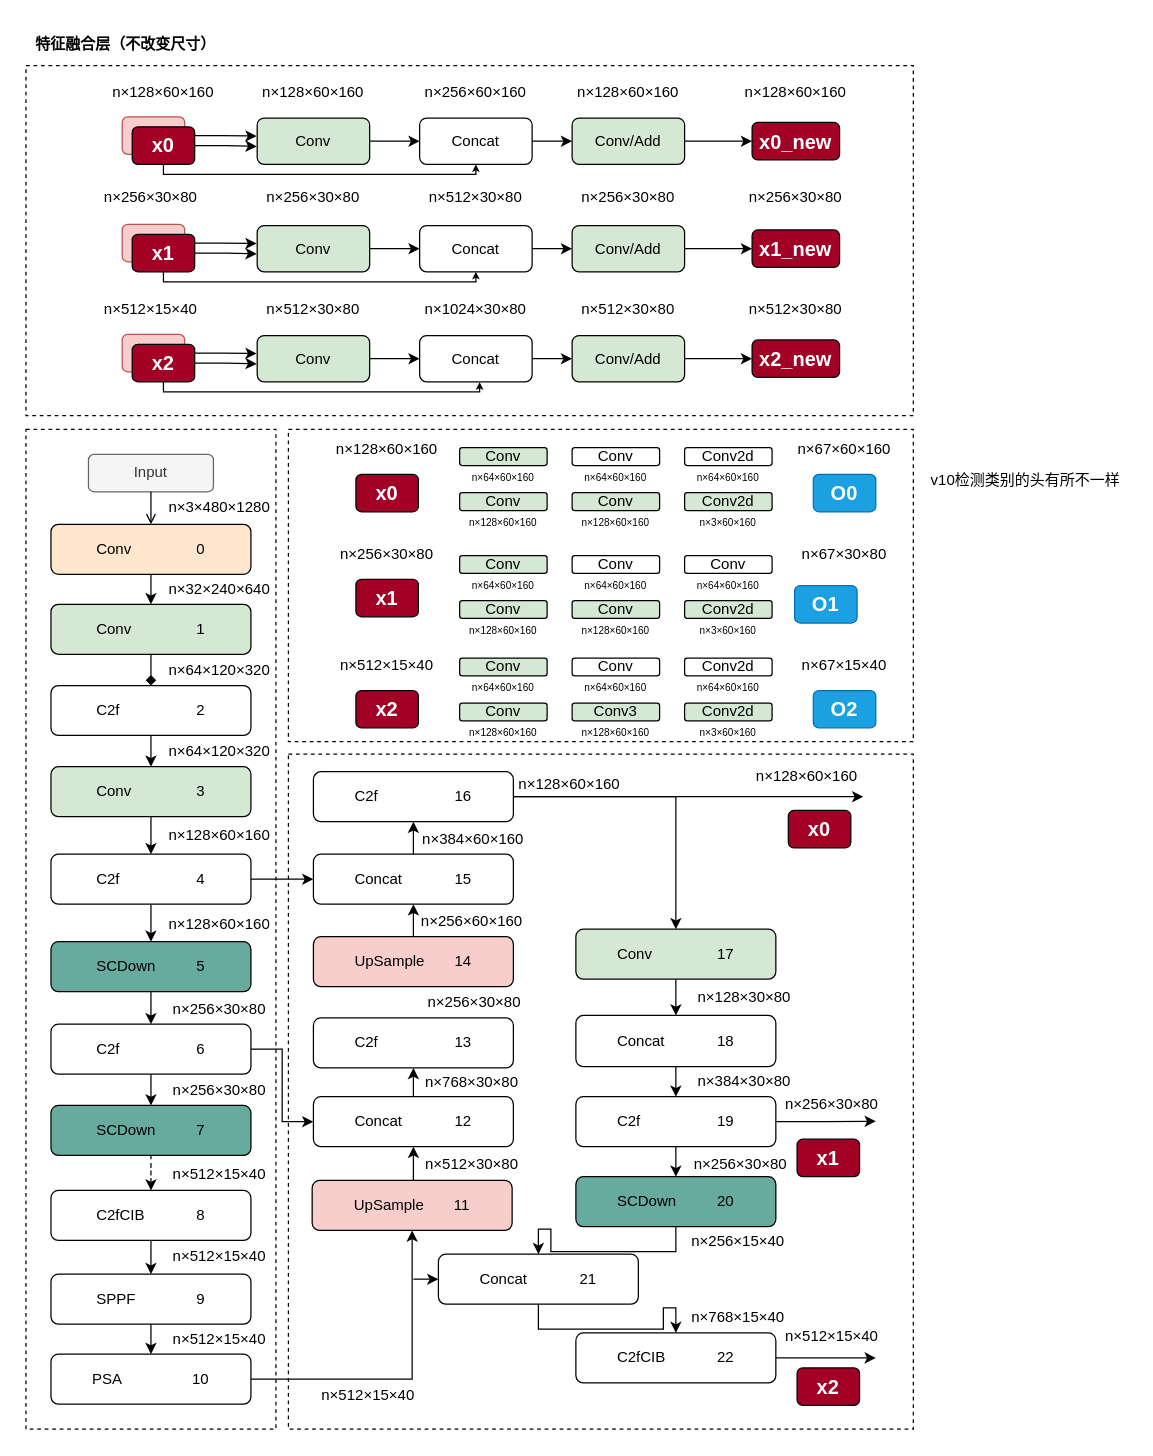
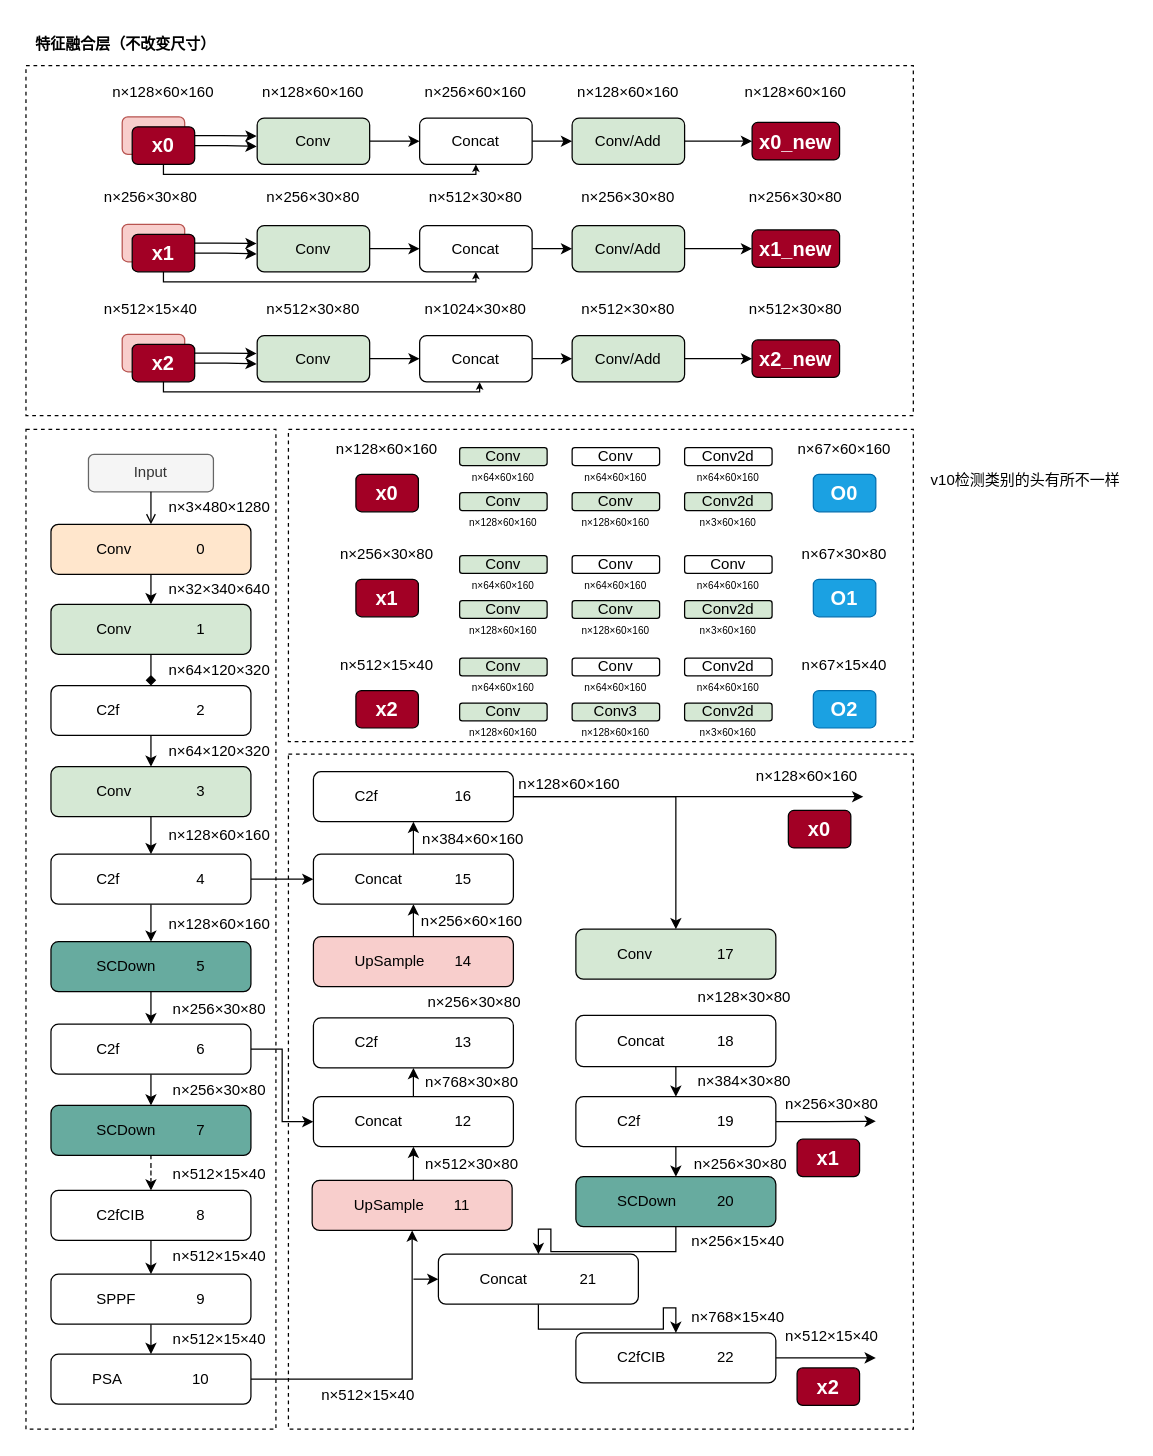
(219, 589) -> (219, 589)
(826, 604) -> (844, 598)
(676, 994) -> none
